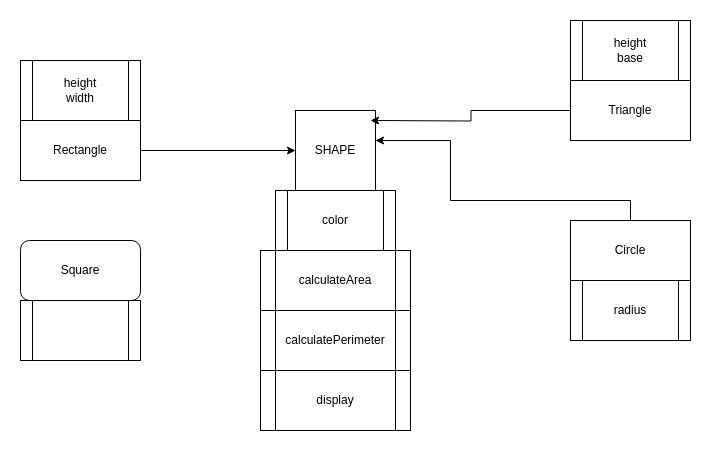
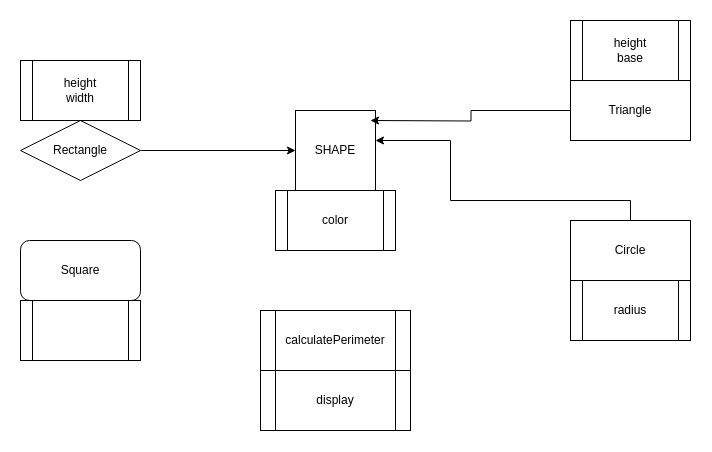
(81, 151) -> (81, 151)
(336, 281) -> none
